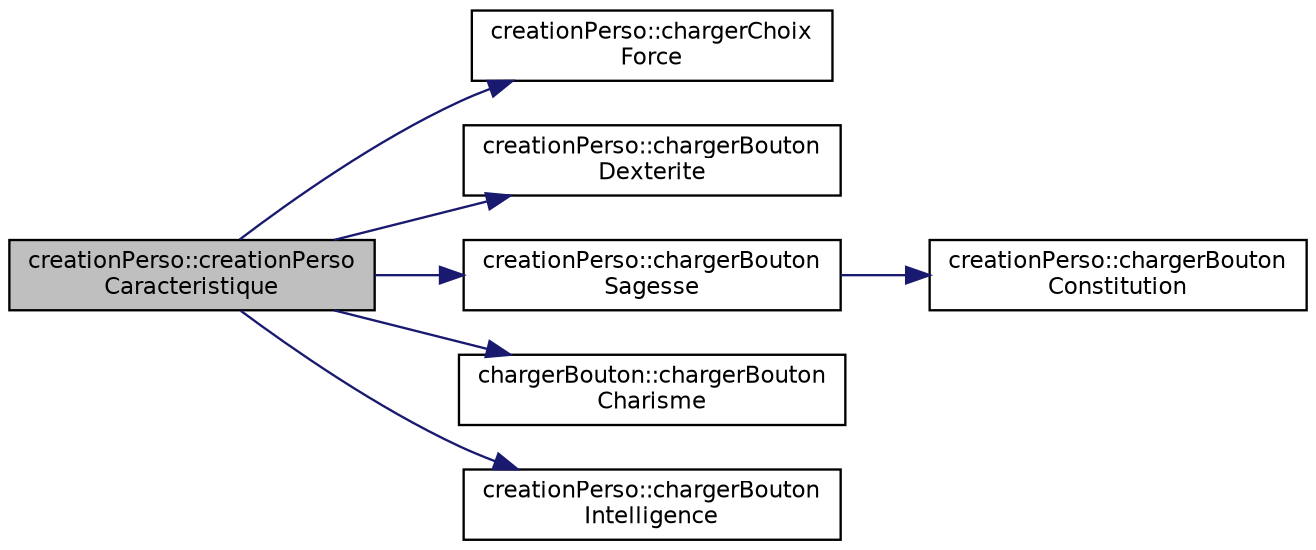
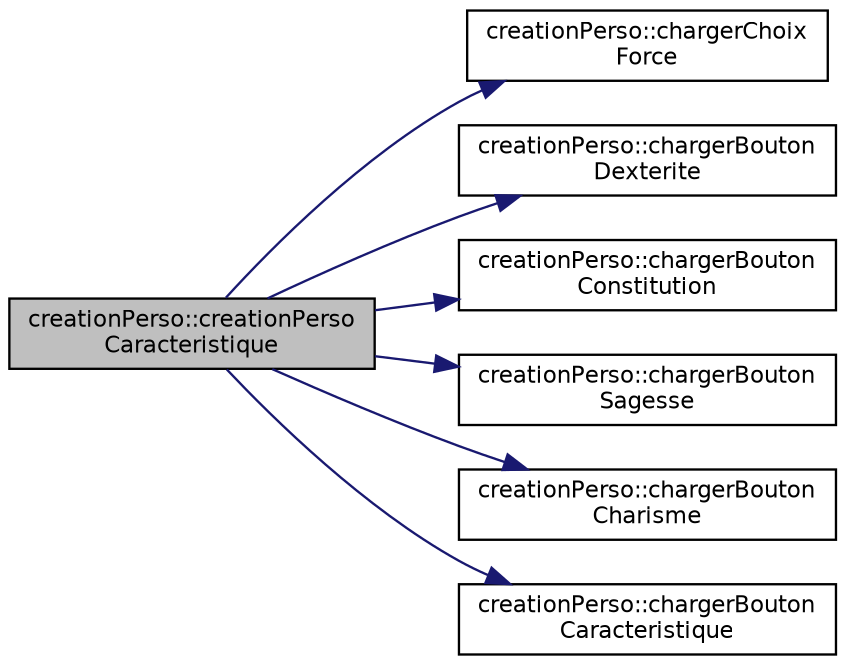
(873, 275) -> (405, 306)
(652, 390) -> (647, 505)
(652, 505) -> (647, 619)
